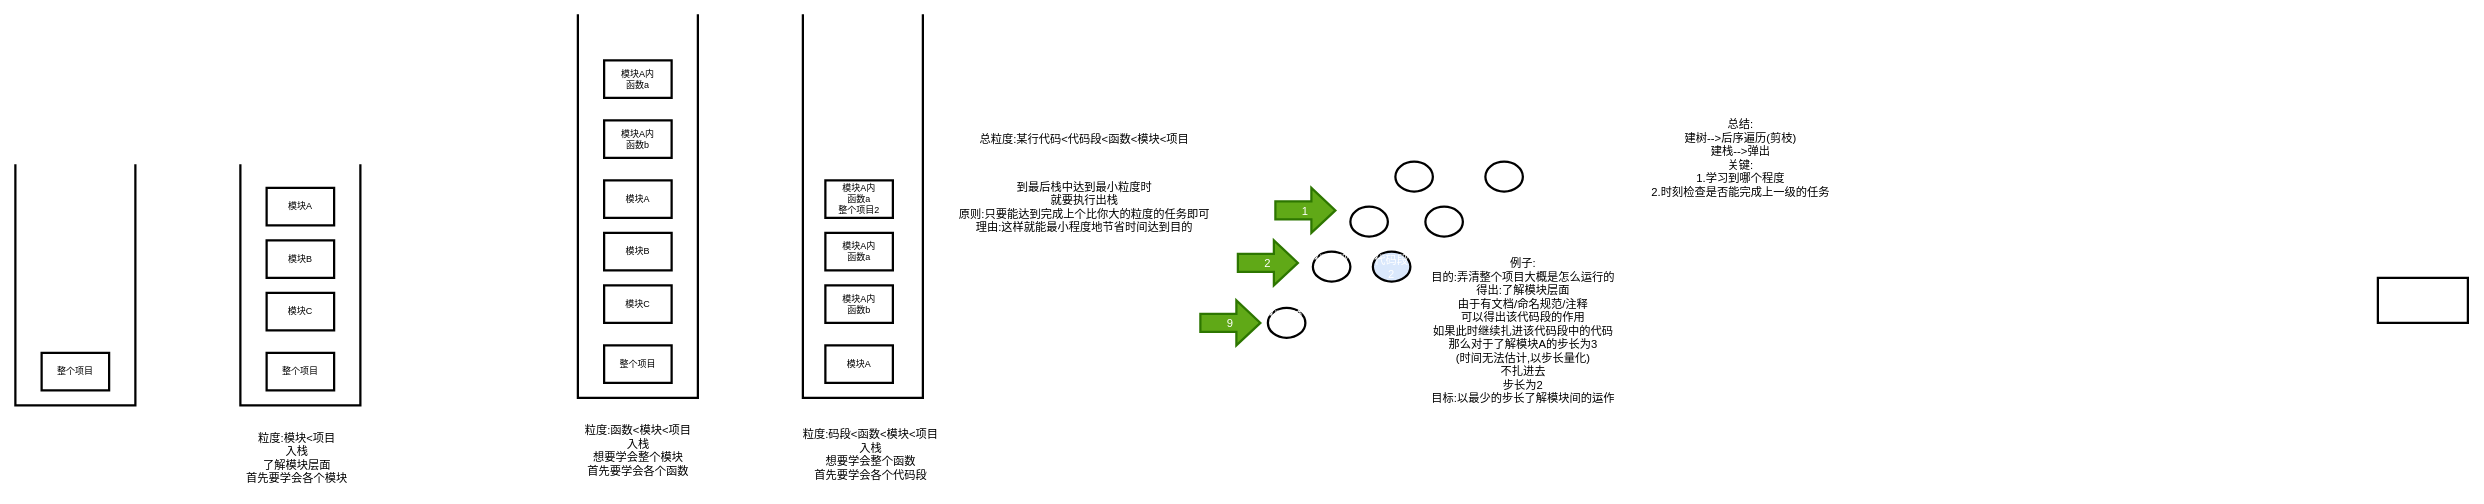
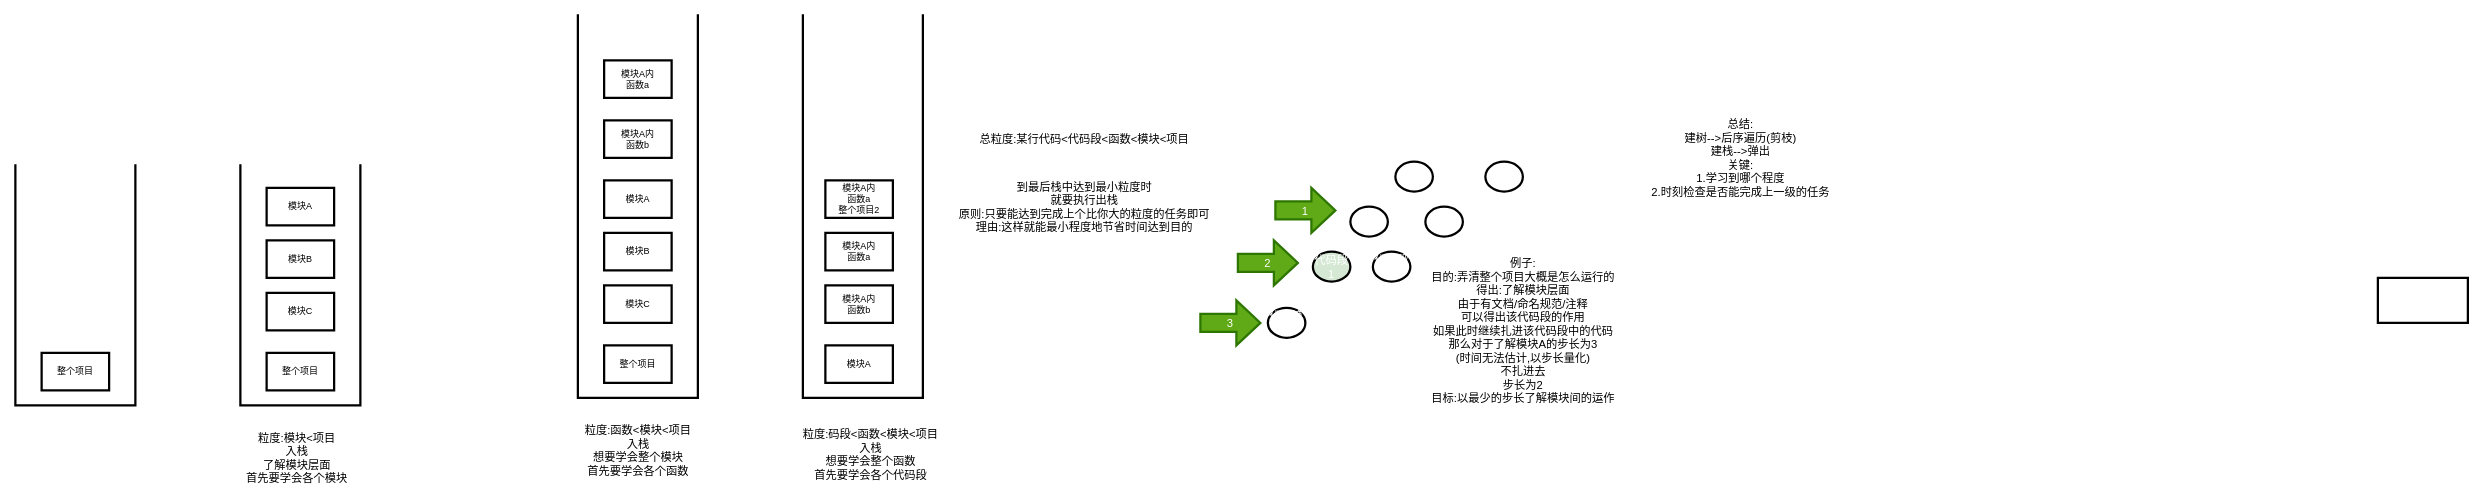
(1332, 267) -> (1332, 267)
(1392, 267) -> (1392, 267)
(1230, 323) -> (1230, 323)
